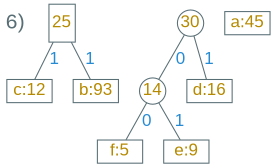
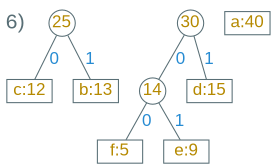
(62, 23) -> (62, 23)
(247, 23) -> (247, 23)
(55, 60) -> (55, 60)
(96, 91) -> (96, 91)
(210, 91) -> (210, 91)
